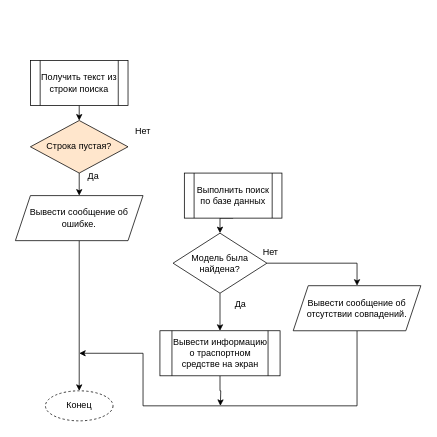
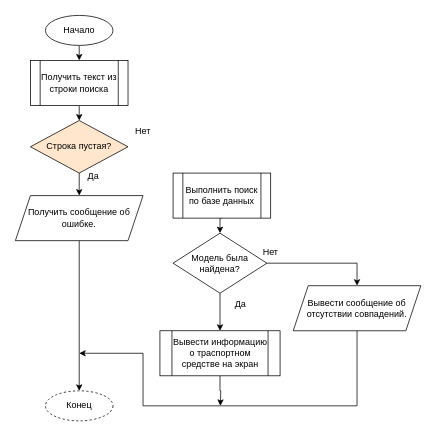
none -> (79, 30)
none -> (79, 50)
(233, 195) -> (222, 195)
(79, 218) -> (79, 218)
